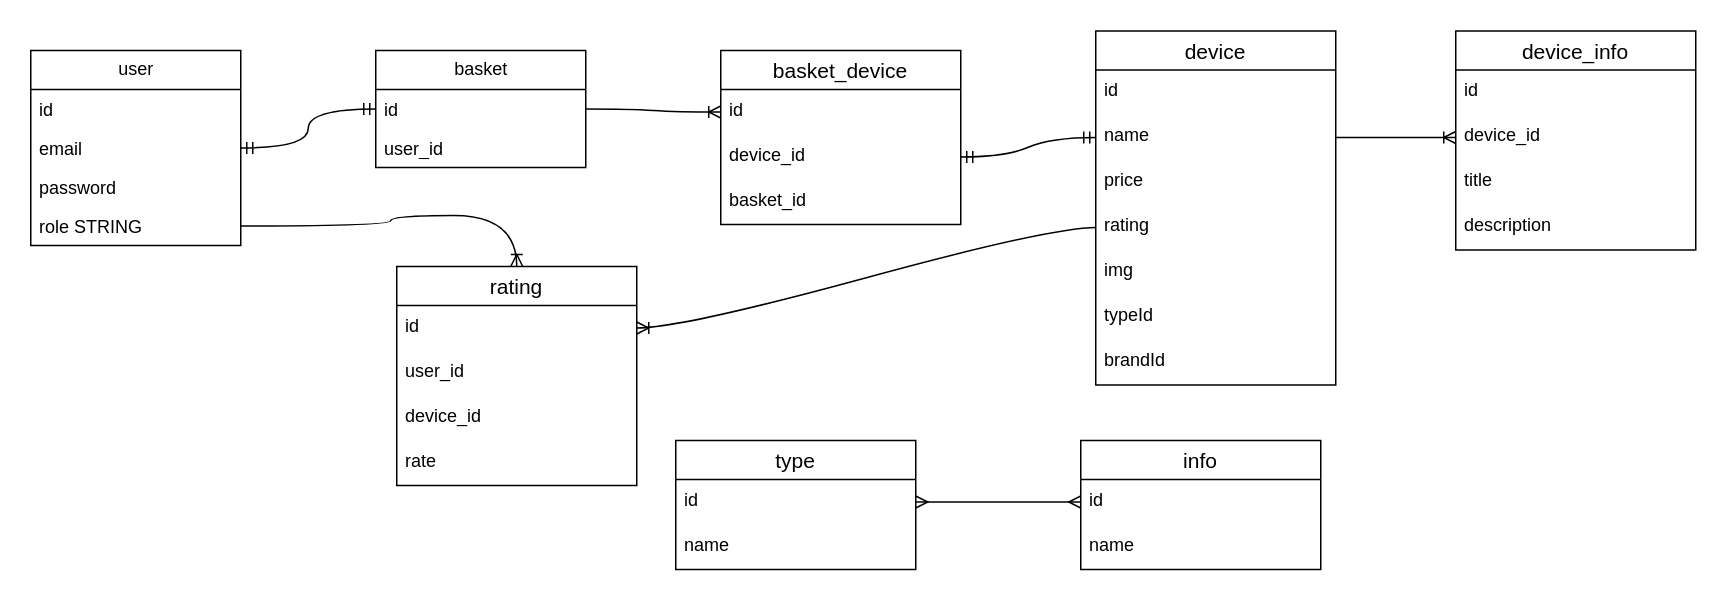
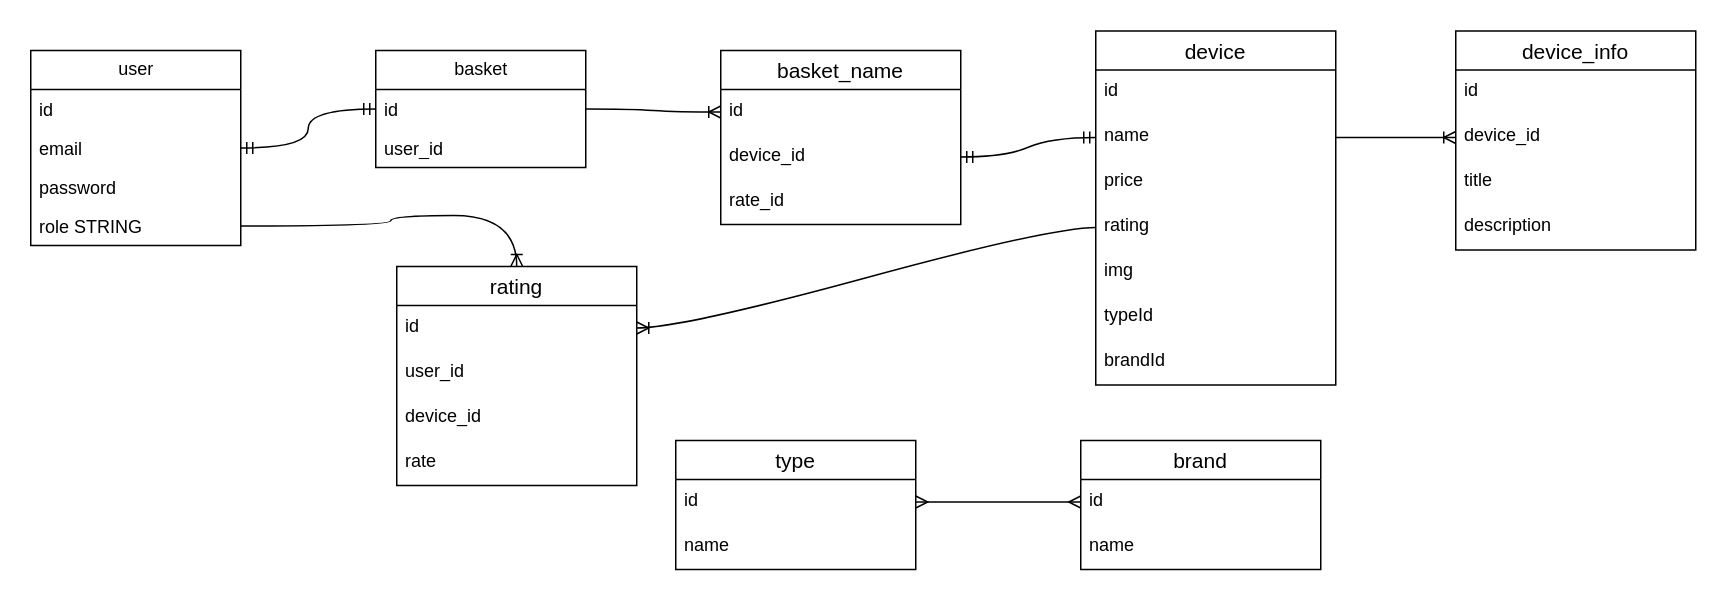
(840, 71) -> (840, 71)
(772, 200) -> (762, 200)
(1200, 461) -> (1200, 461)
